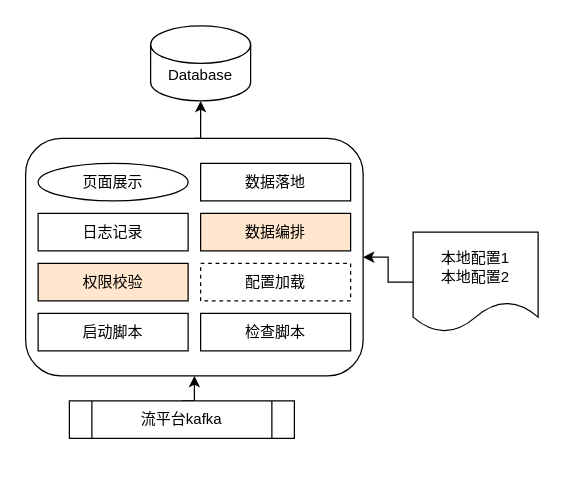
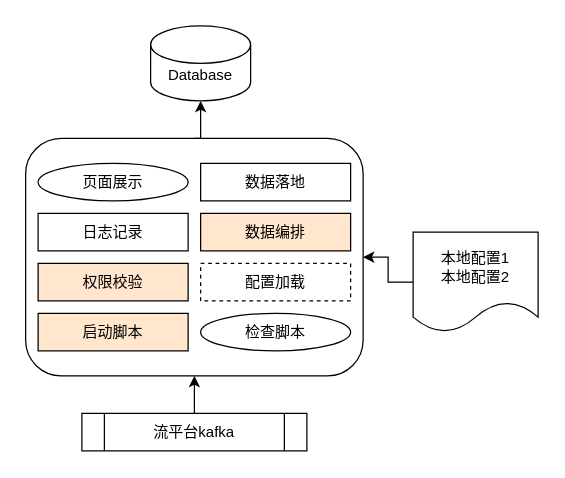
(113, 332) -> (113, 332)
(276, 332) -> (276, 332)
(182, 419) -> (194, 432)
